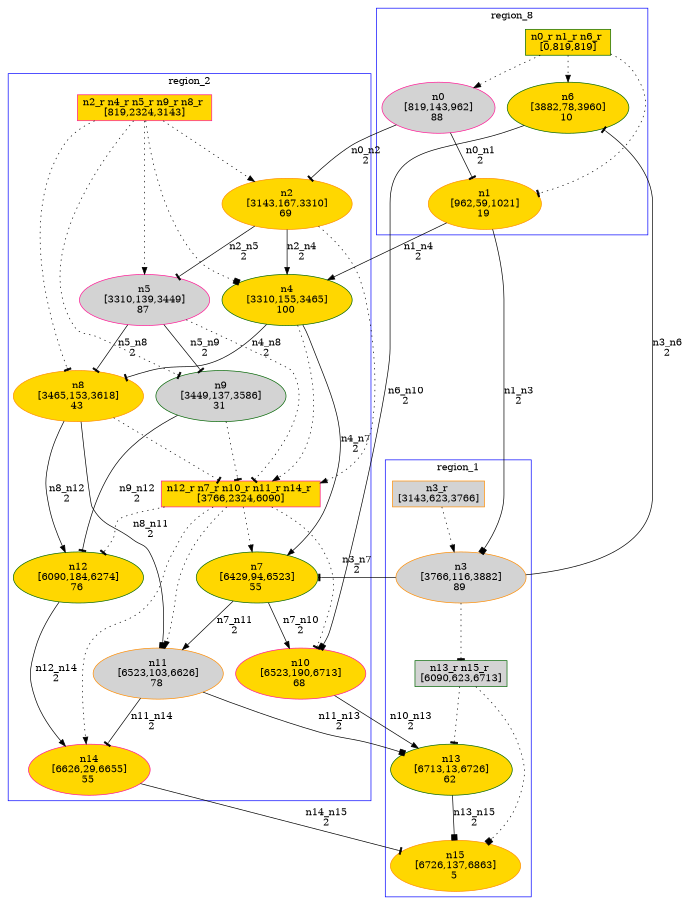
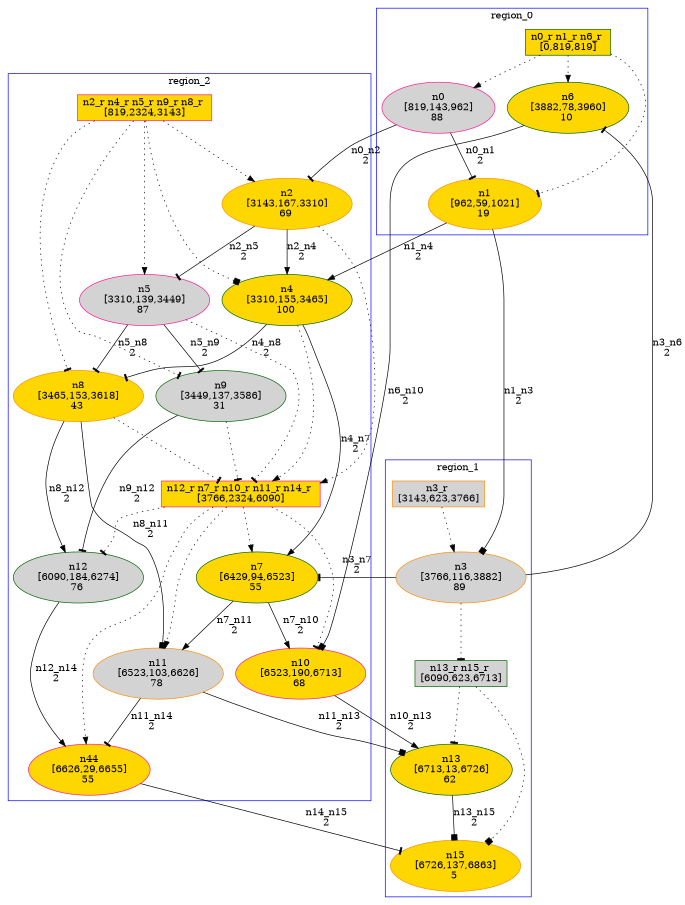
(512, 16) -> (512, 16)
(78, 577) -> (78, 577)
(89, 770) -> (89, 770)
